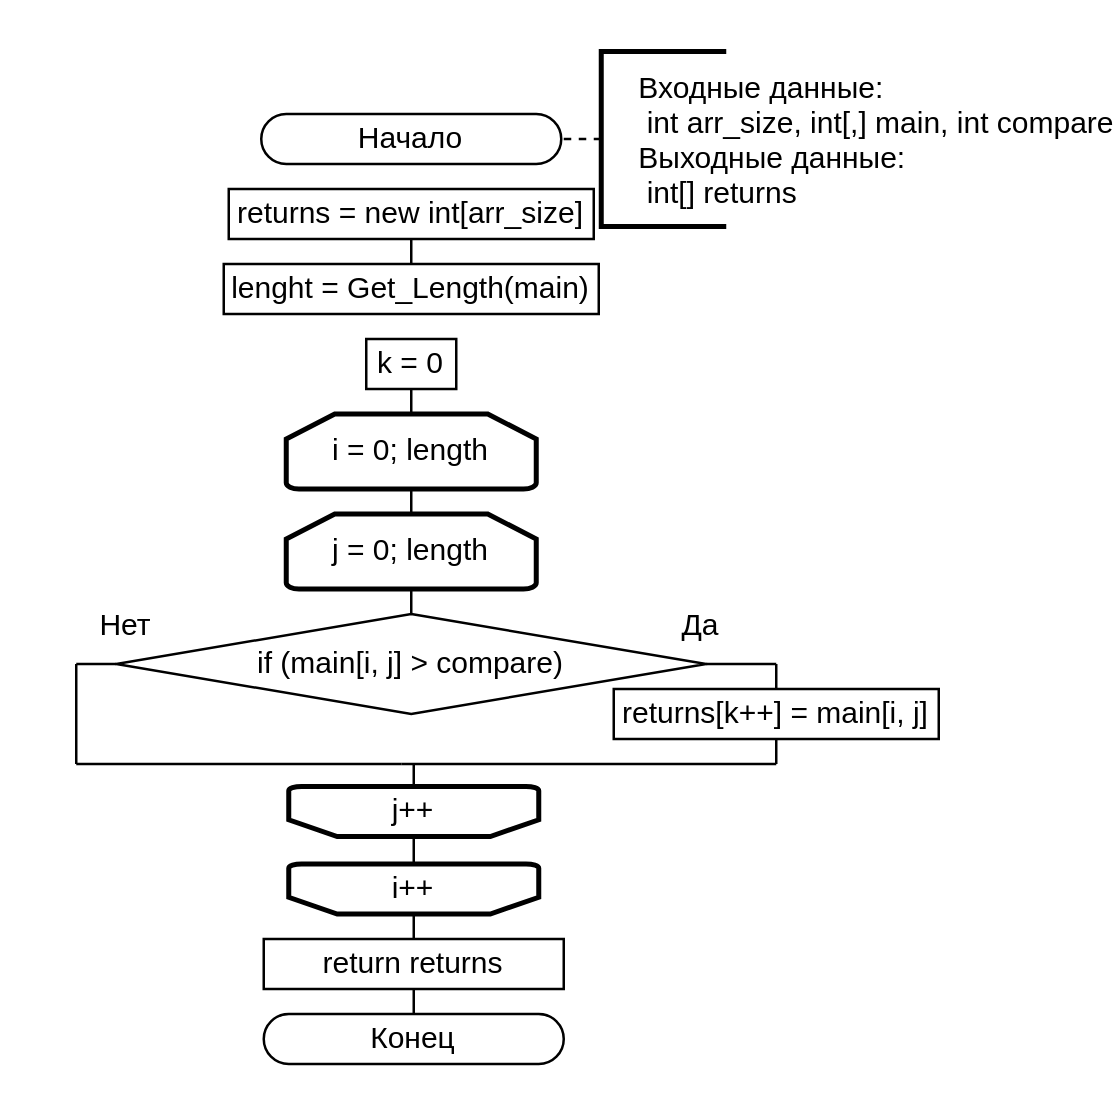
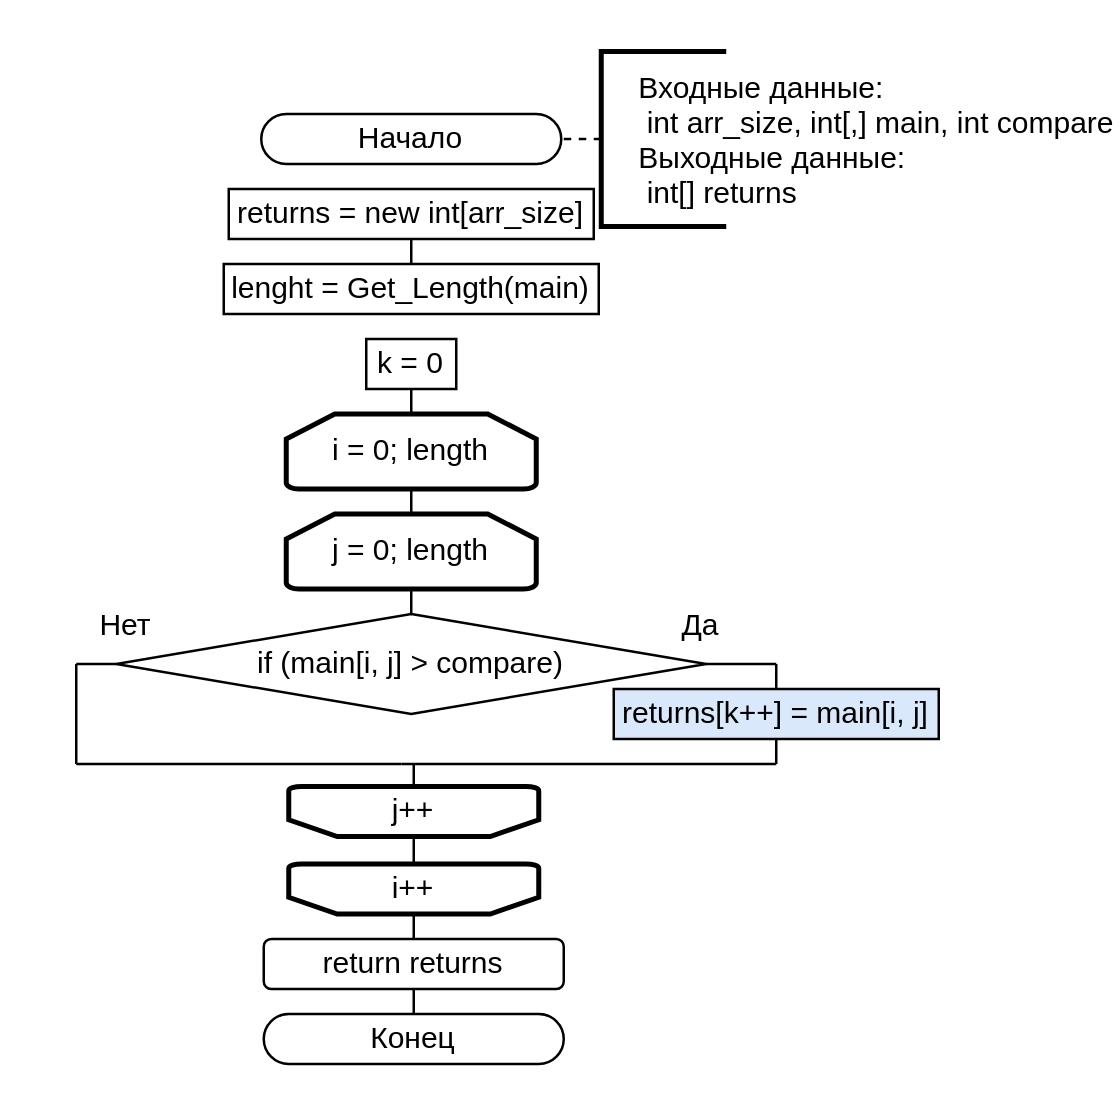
(776, 714) -> (776, 714)
(414, 964) -> (414, 964)
